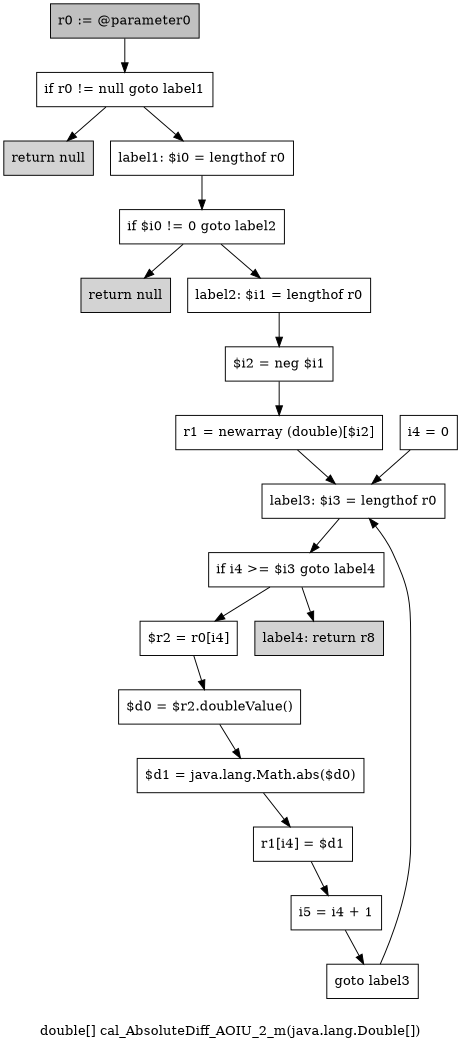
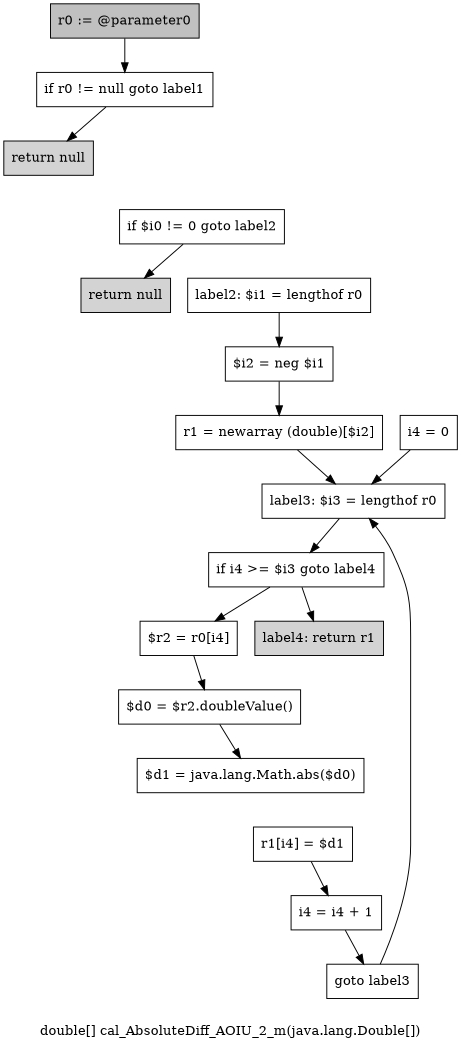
(202, 158) -> none
(237, 258) -> none
(319, 638) -> (319, 638)
(274, 806) -> none
(336, 913) -> (336, 913)
